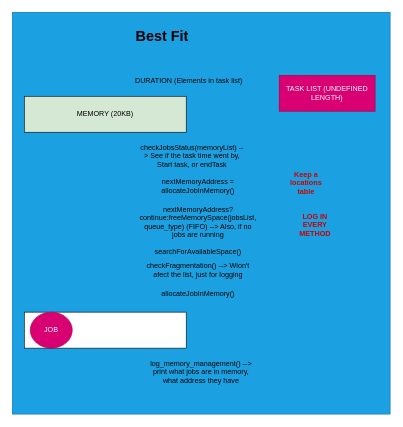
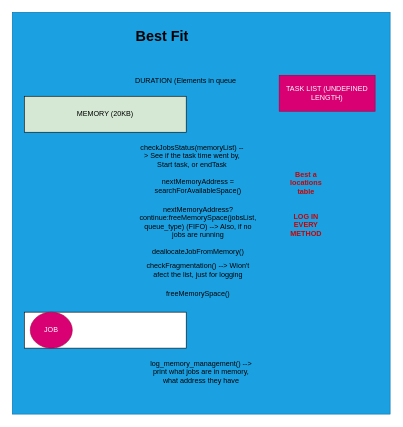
(190, 69) -> (190, 69)
(306, 183) -> (306, 183)
(198, 186) -> (198, 186)
(315, 225) -> (306, 225)
(198, 252) -> (198, 252)
(198, 294) -> (198, 294)
